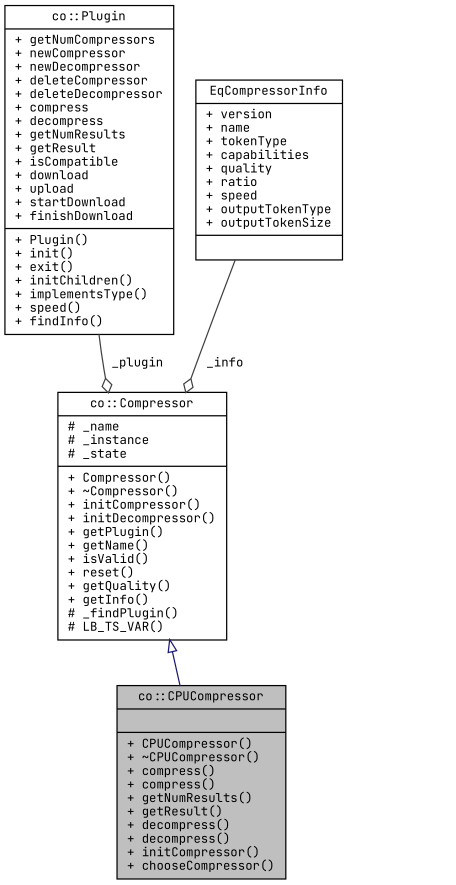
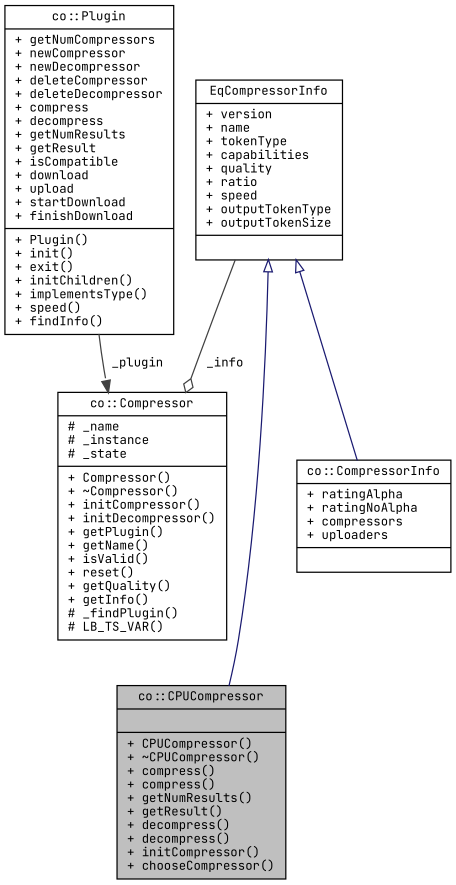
(102, 356) -> (102, 356)
none -> (374, 516)
(176, 669) -> (257, 480)
